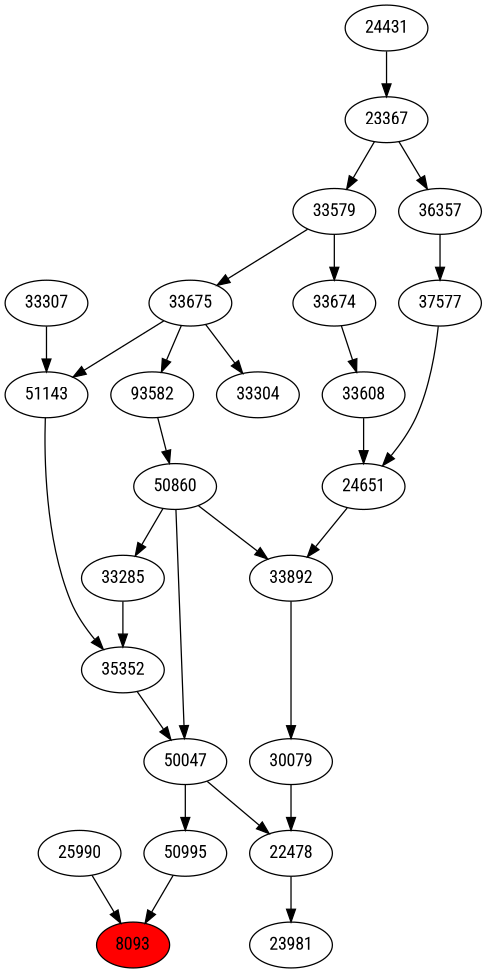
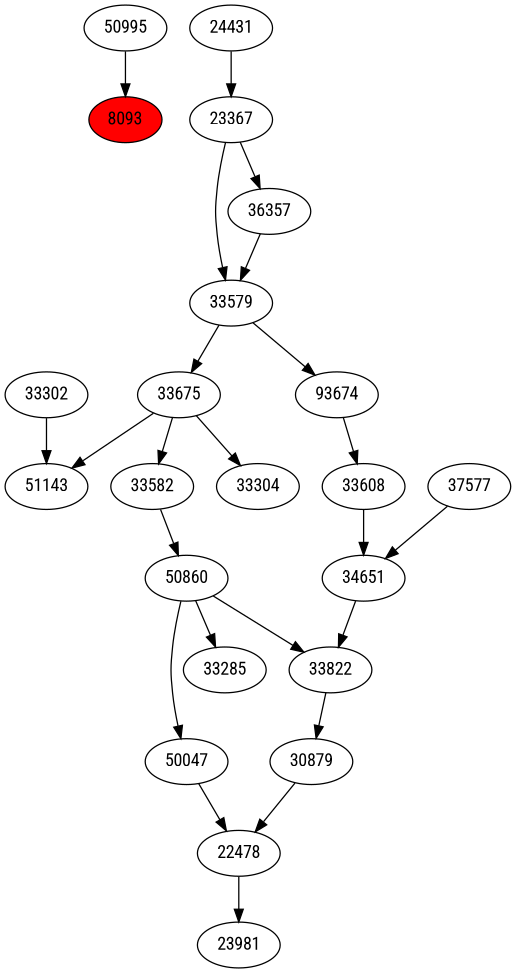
(440, 251) -> (253, 251)
(46, 303) -> (46, 395)
(334, 303) -> (337, 395)
(152, 395) -> (152, 487)
(364, 487) -> (364, 578)
(291, 578) -> (331, 670)
(123, 670) -> none
(291, 762) -> (311, 762)
(185, 801) -> none
(80, 853) -> none
